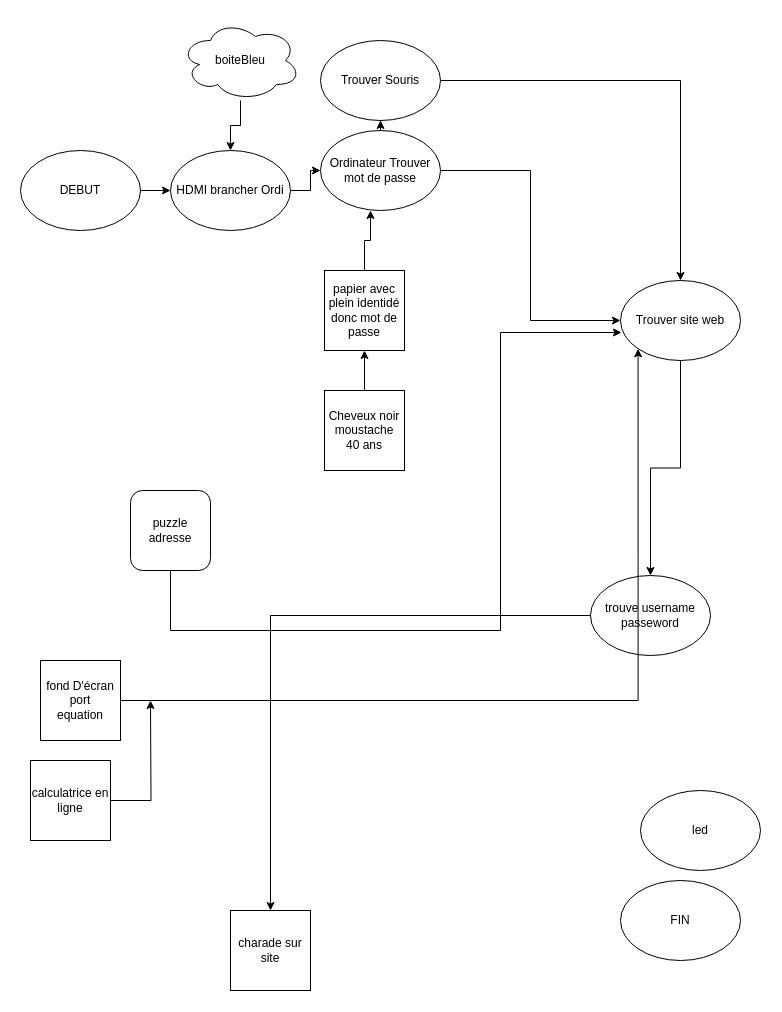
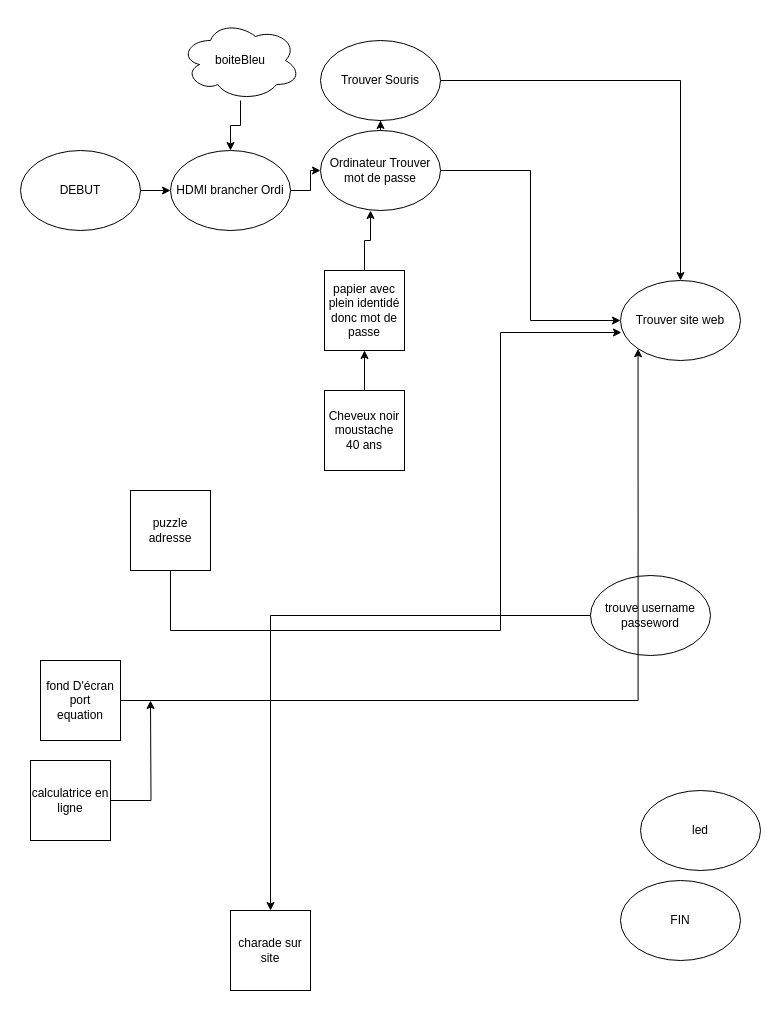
(669, 468) -> none
(171, 531) -> (171, 531)
